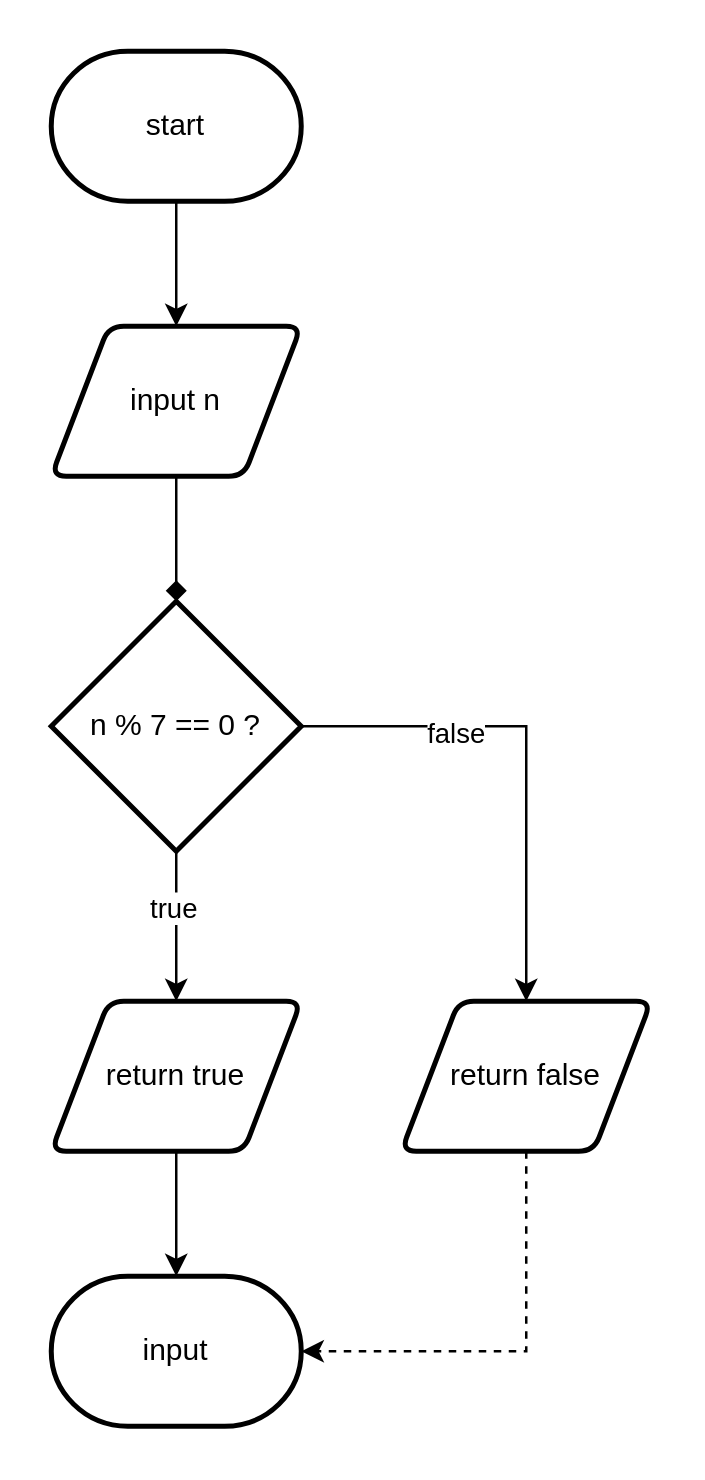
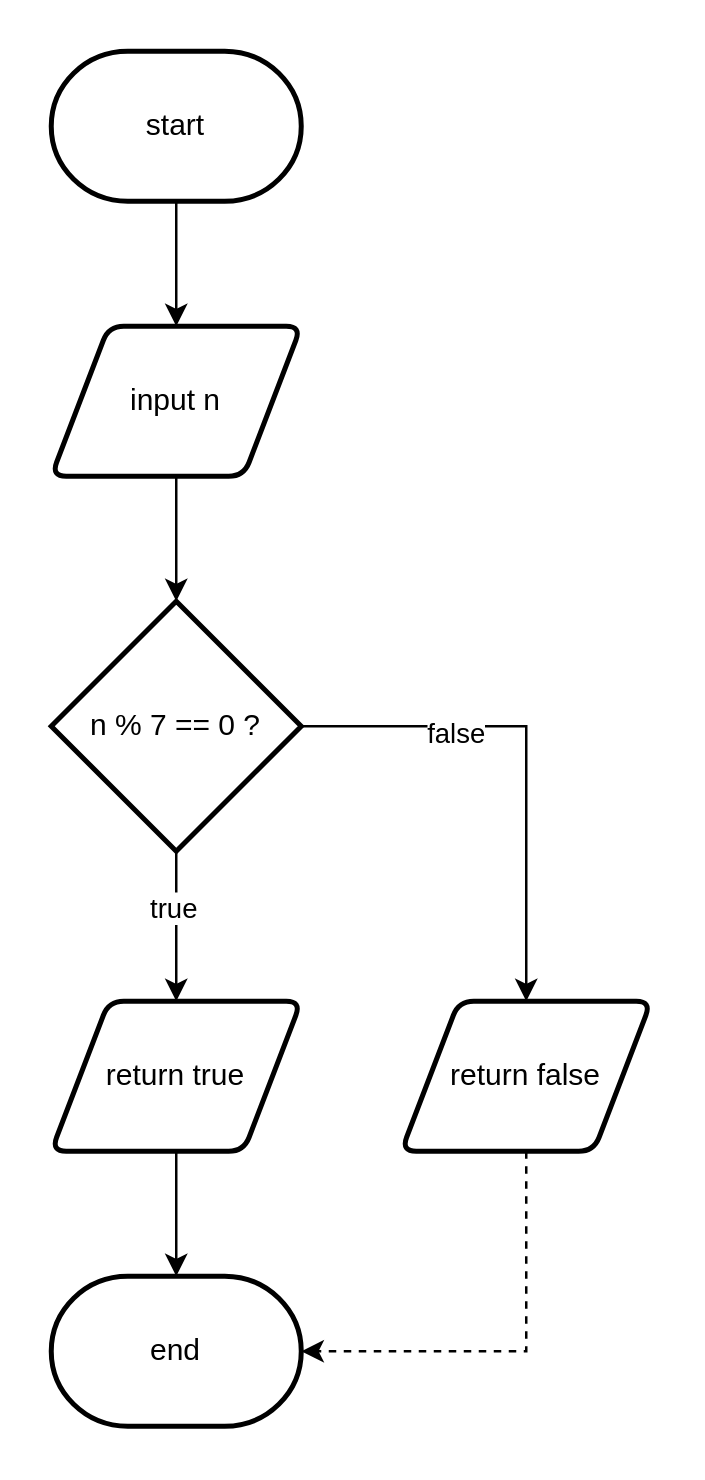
(176, 581) -> (176, 582)
(176, 1351) -> (176, 1351)
